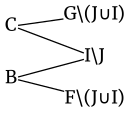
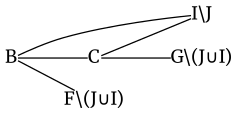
none -> (53, 58)
